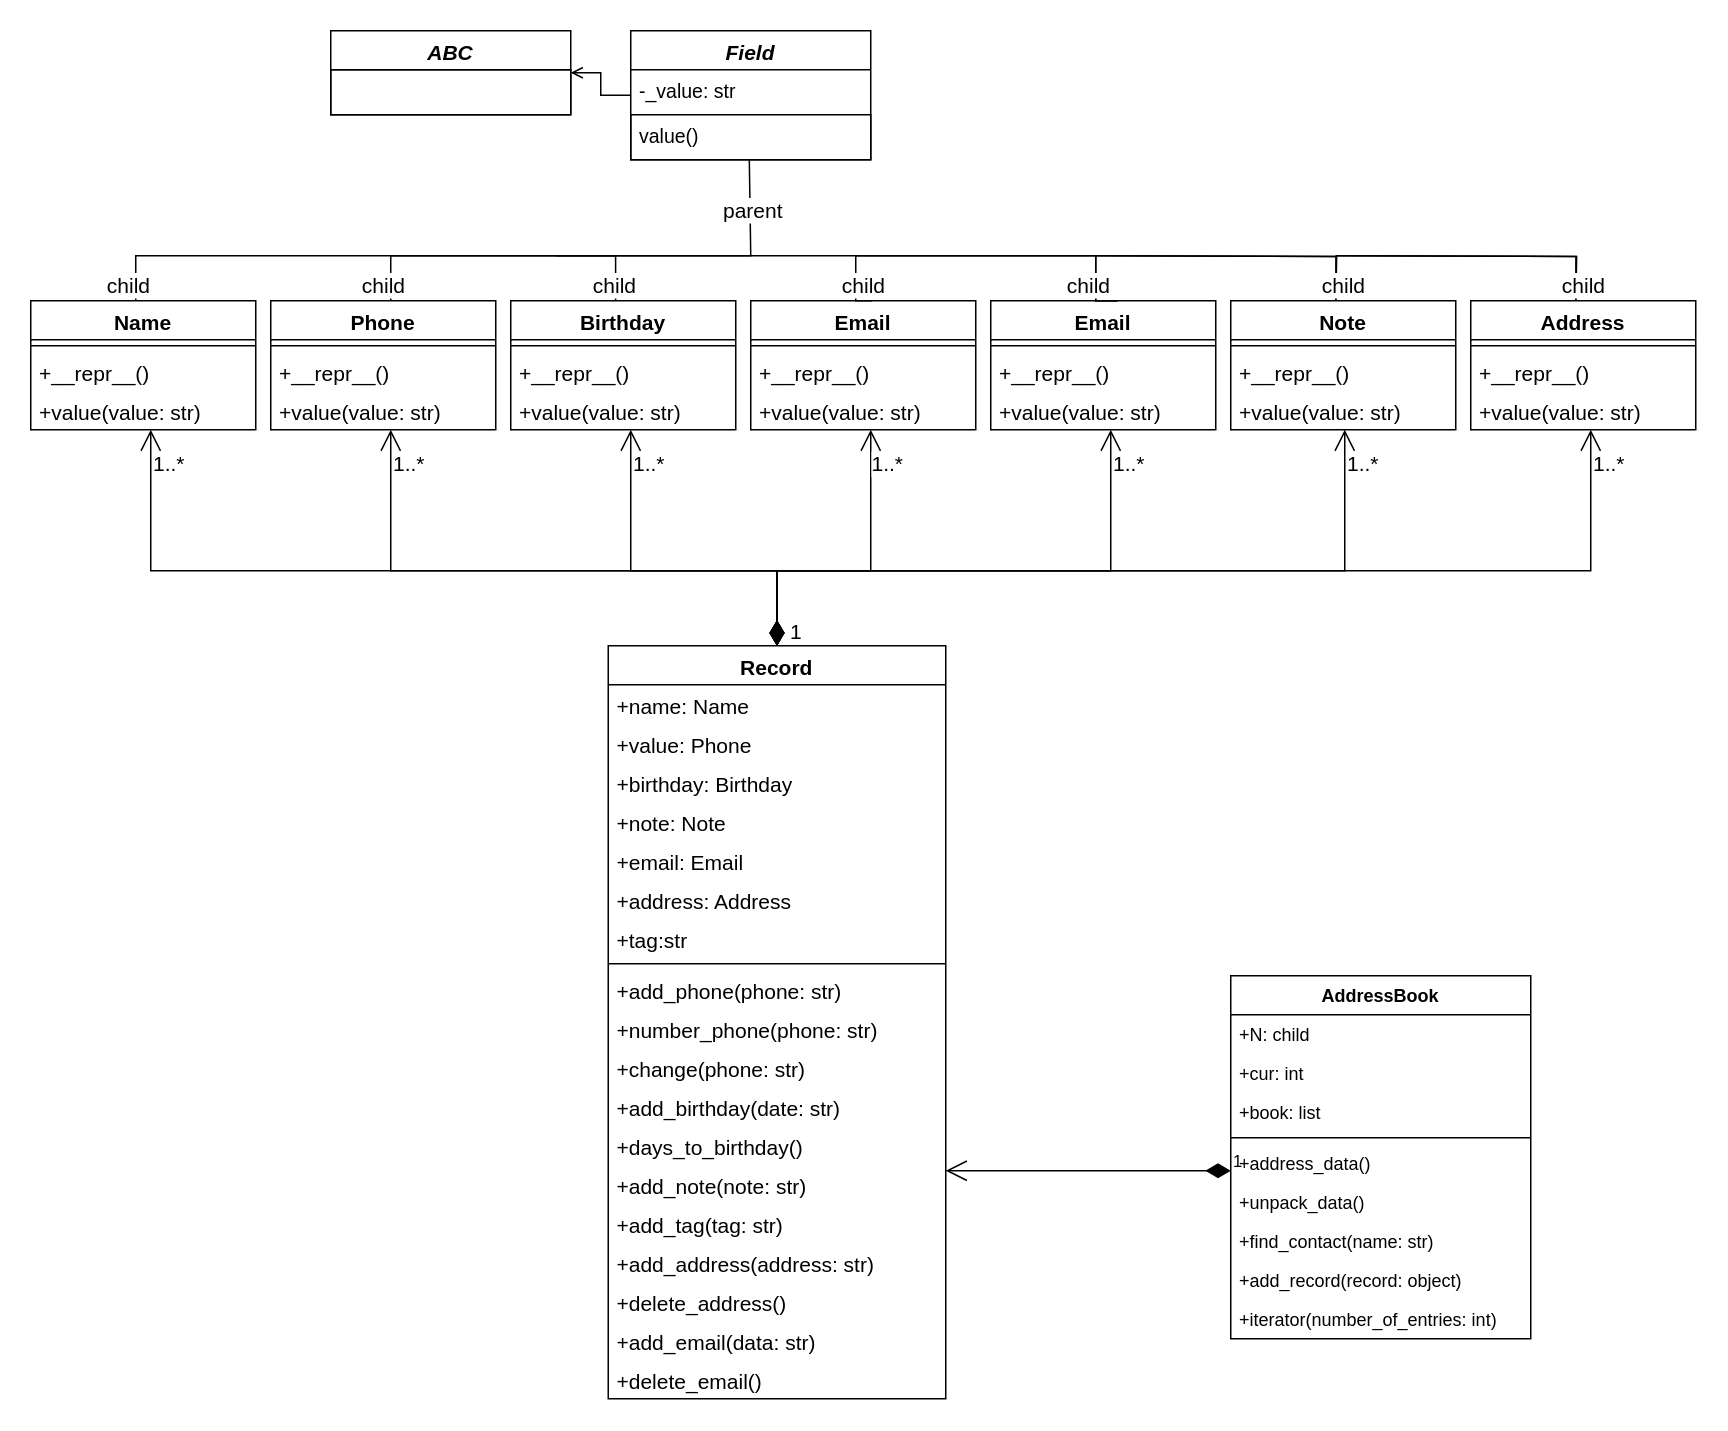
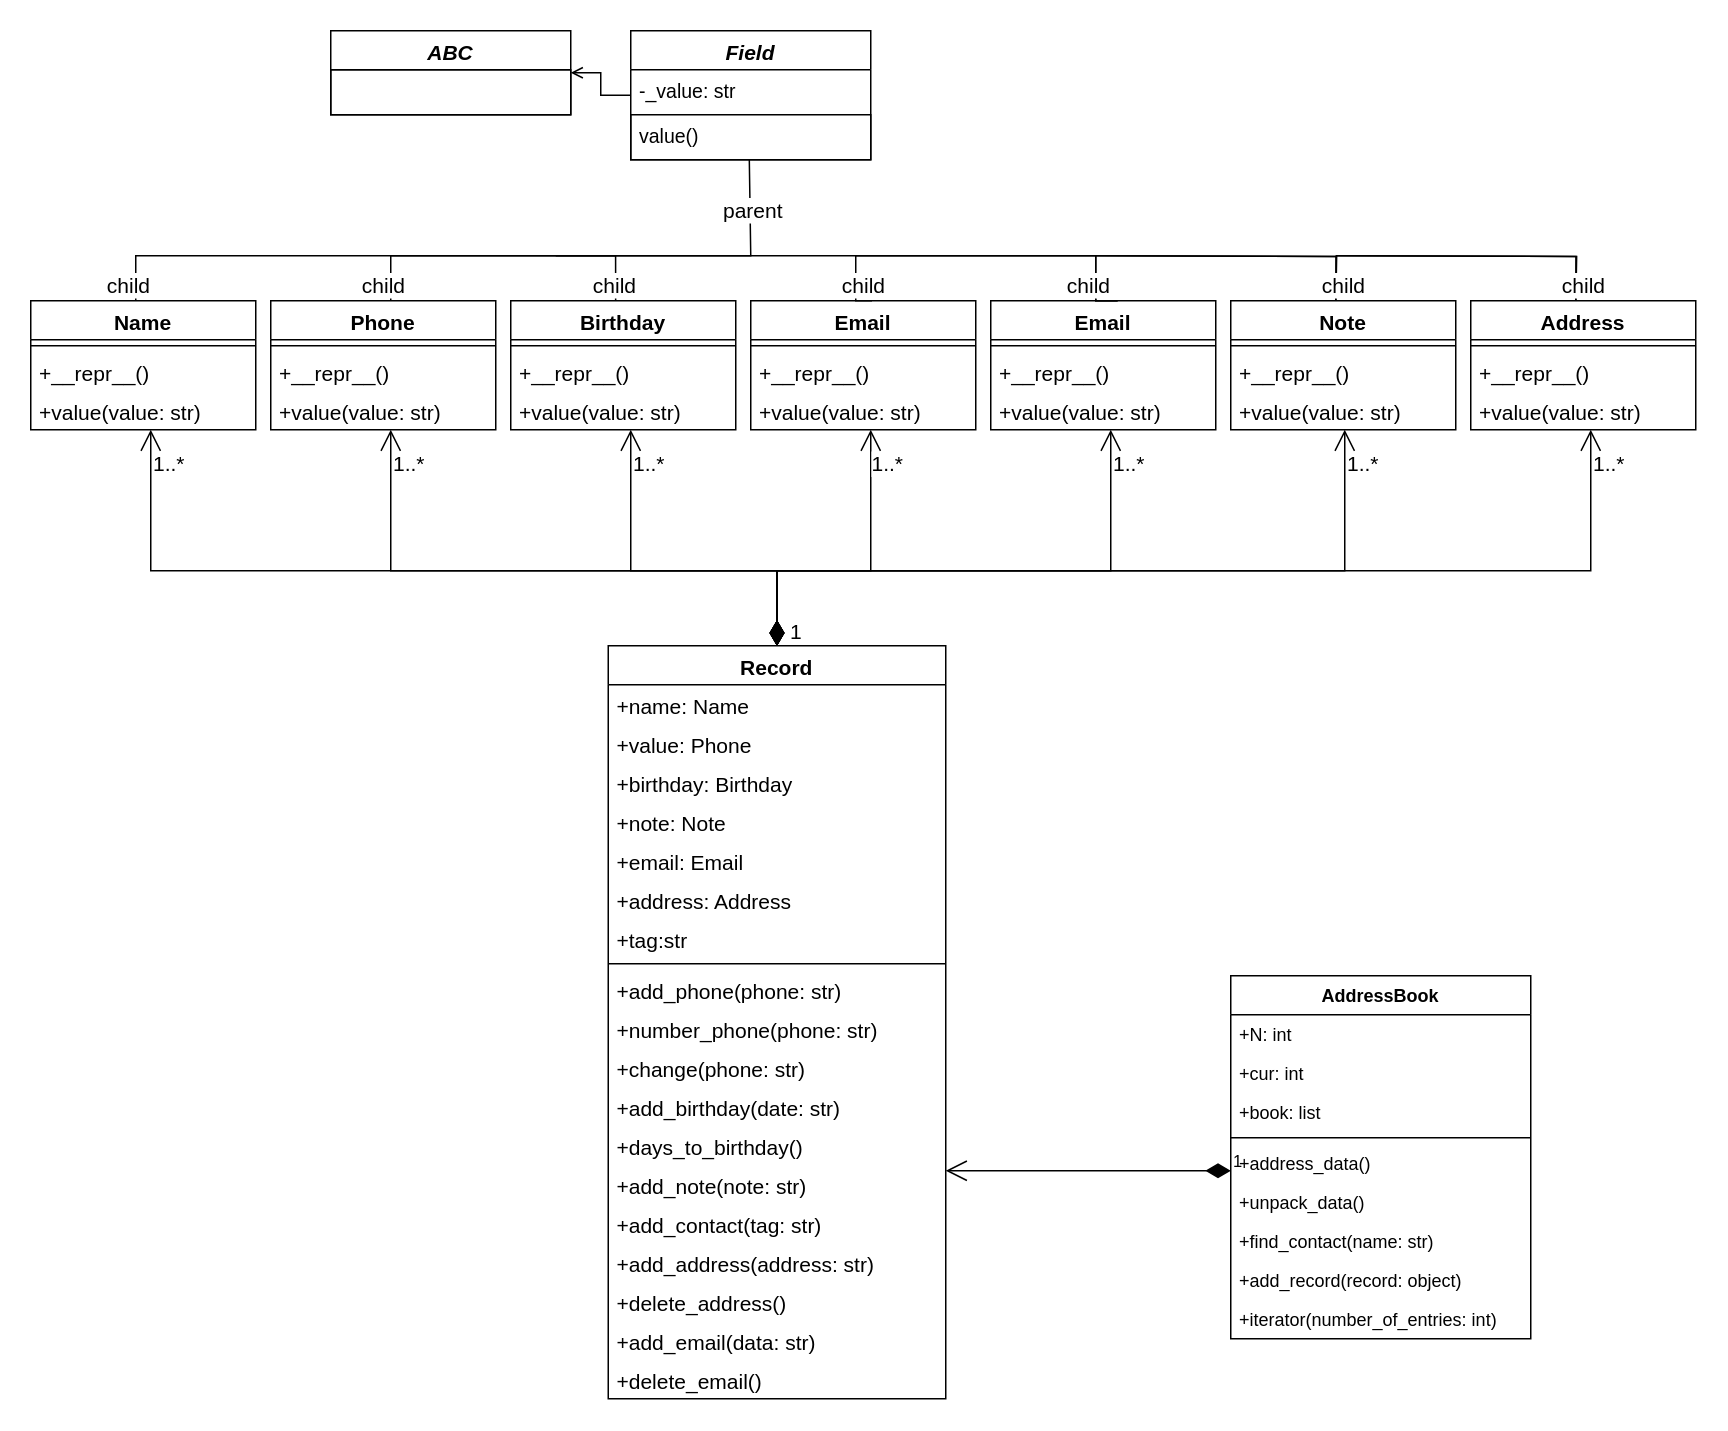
(1275, 1035) -> (1267, 1035)
(717, 1226) -> (740, 1226)
